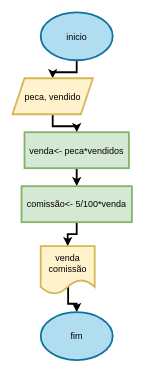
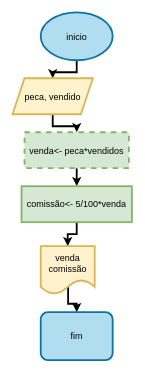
(77, 150) -> (77, 150)
(77, 336) -> (77, 336)
